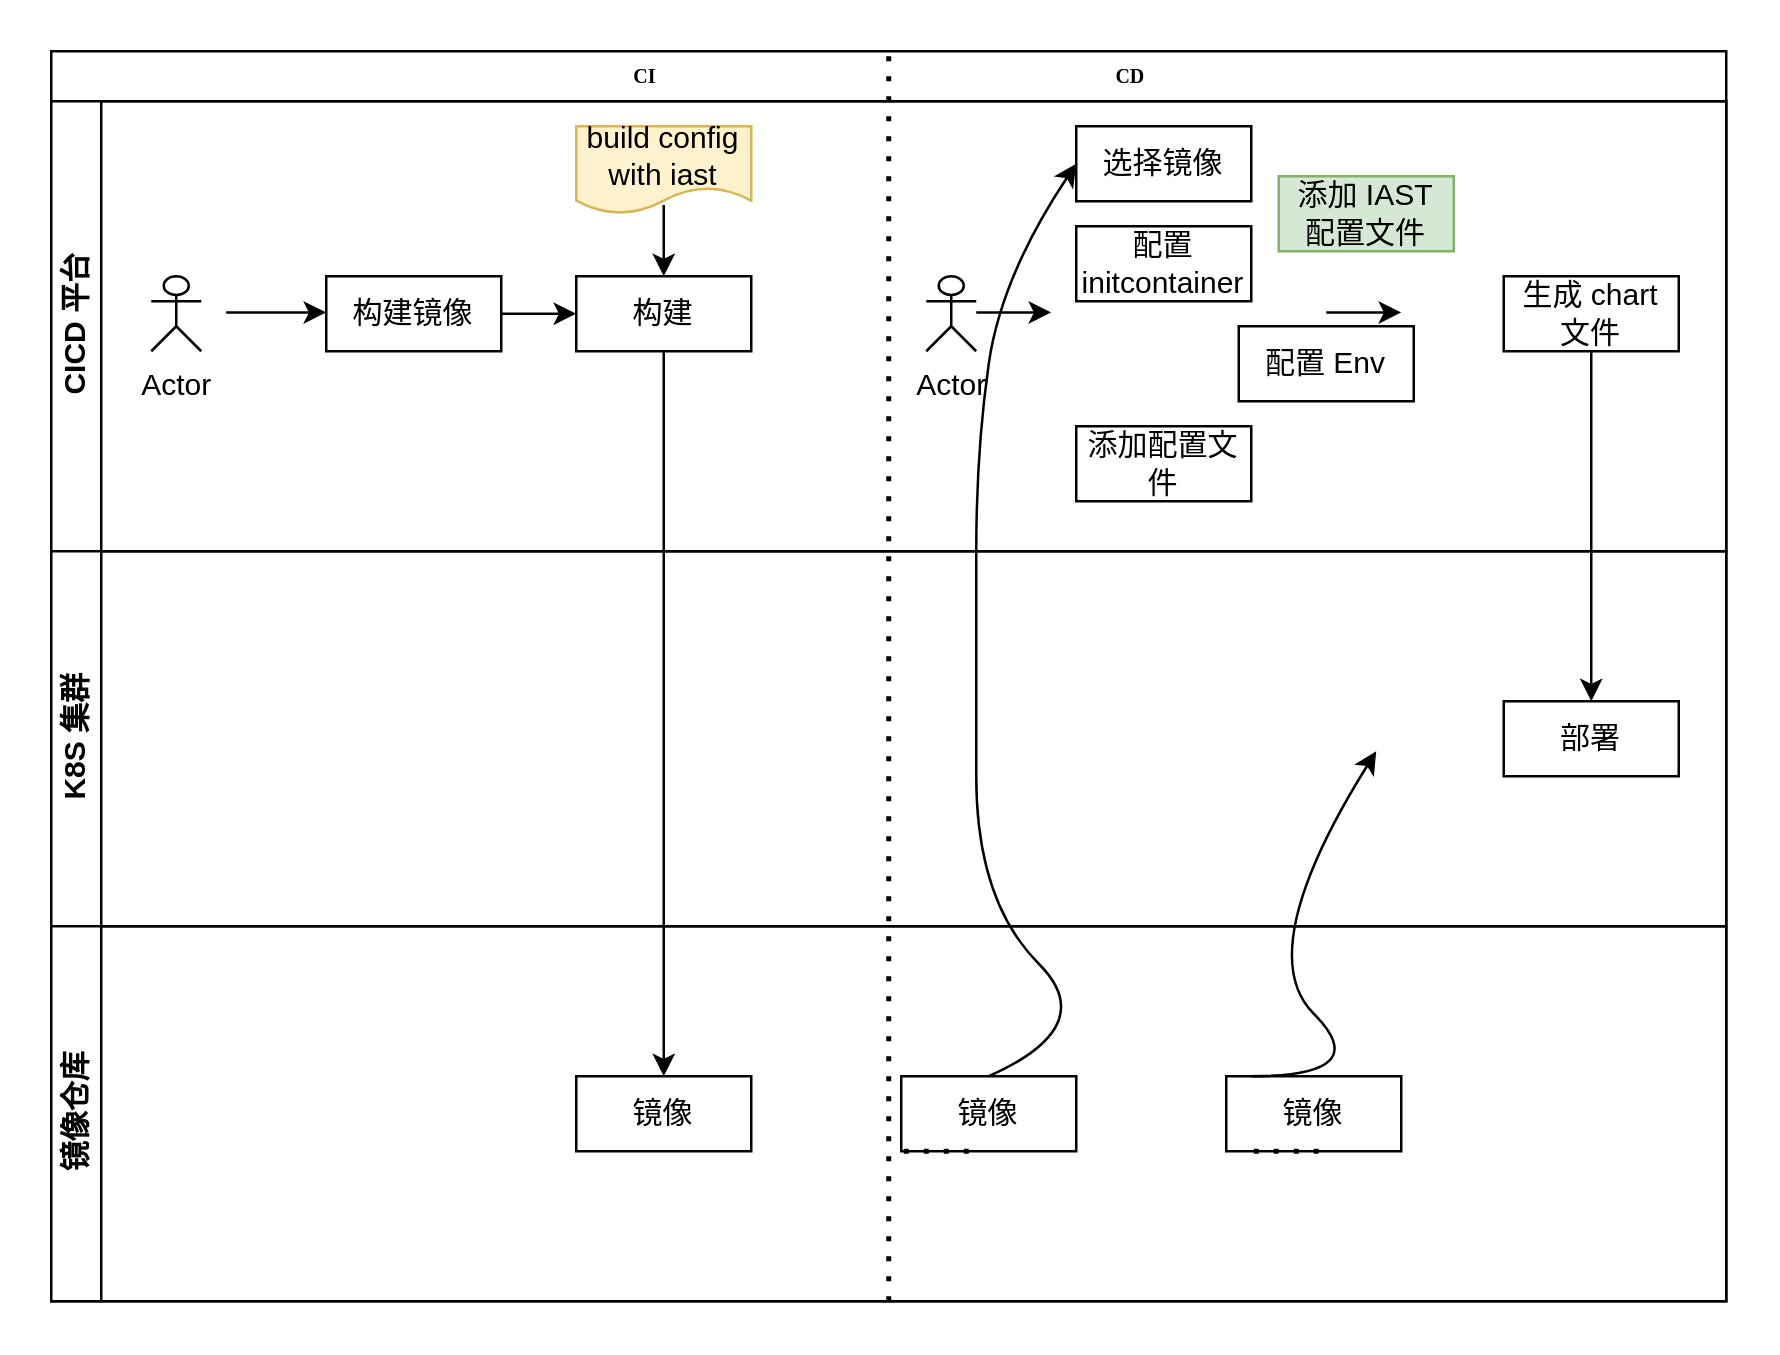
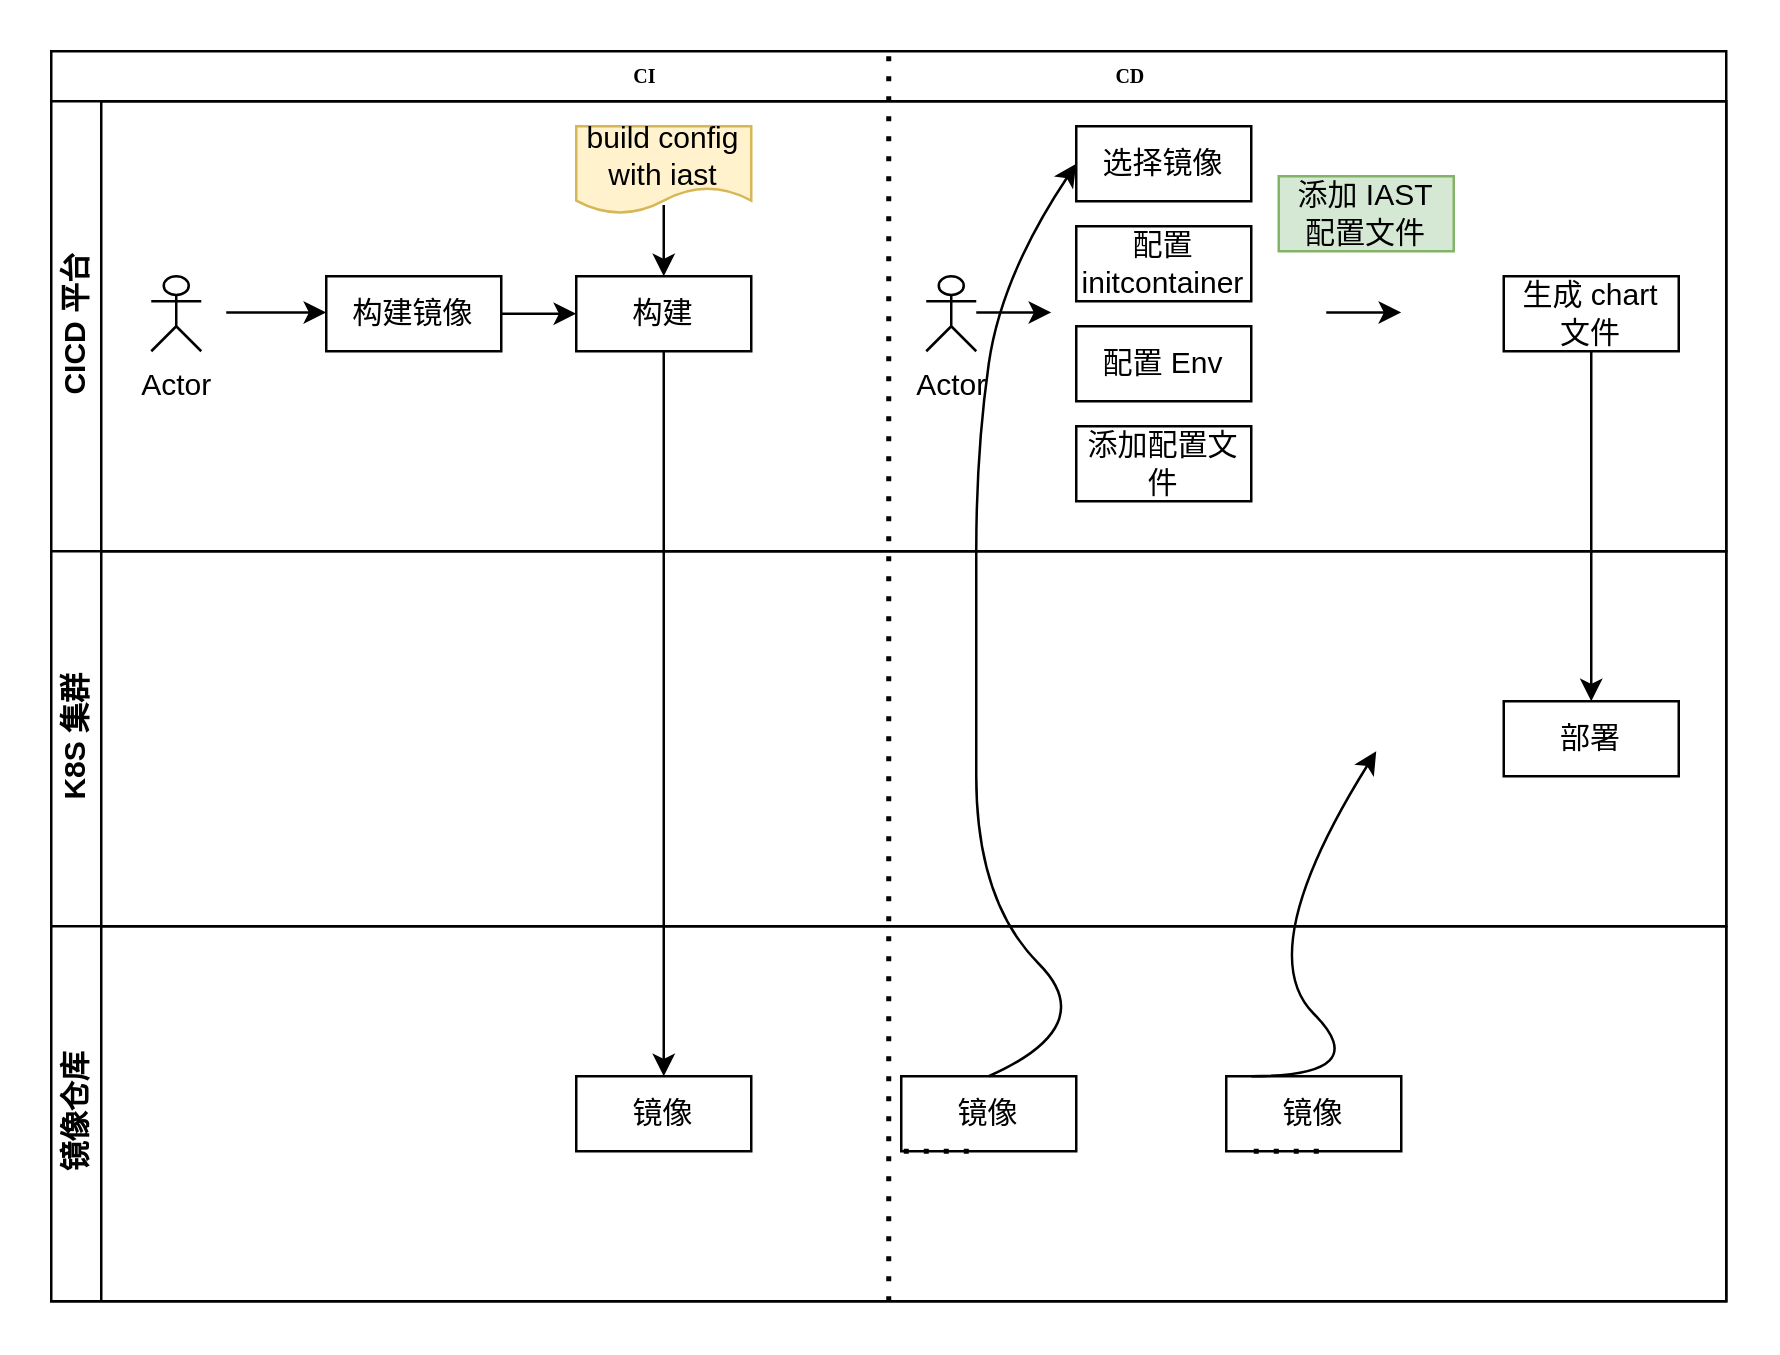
(1326, 364) -> (1164, 364)
